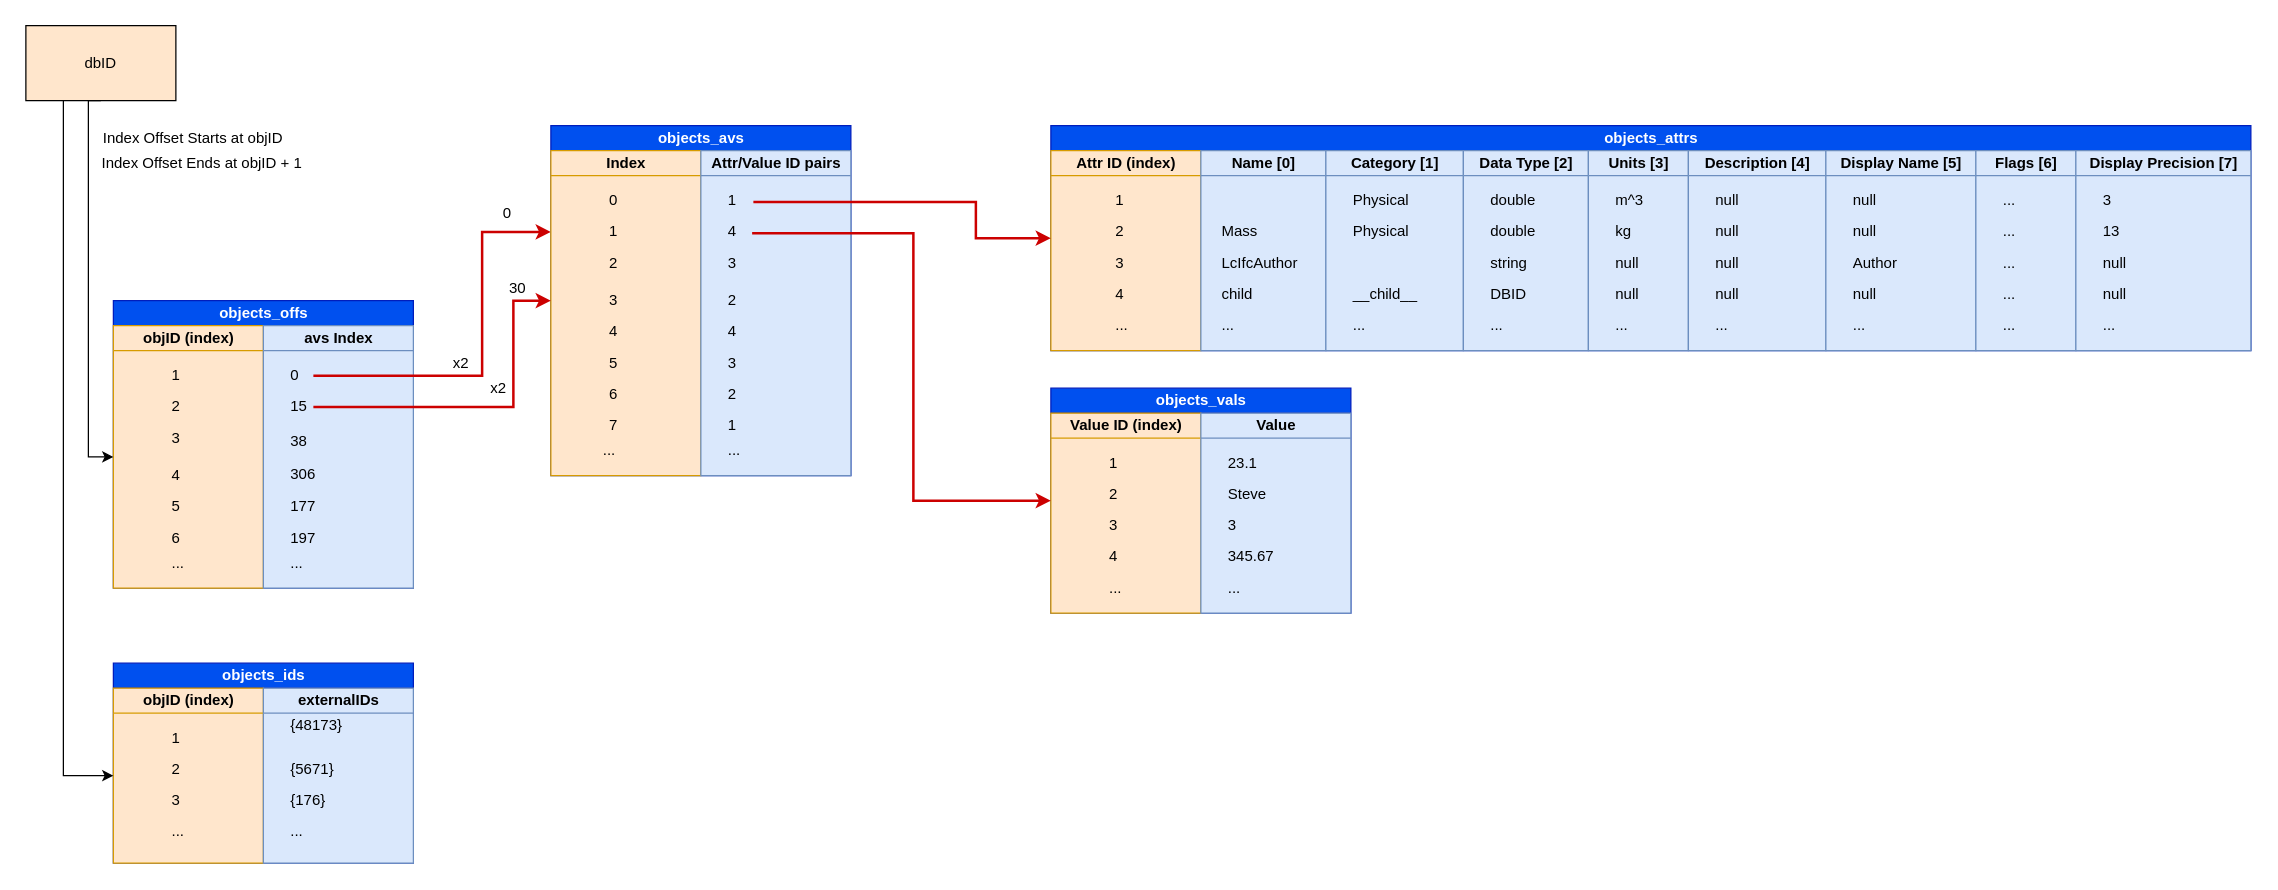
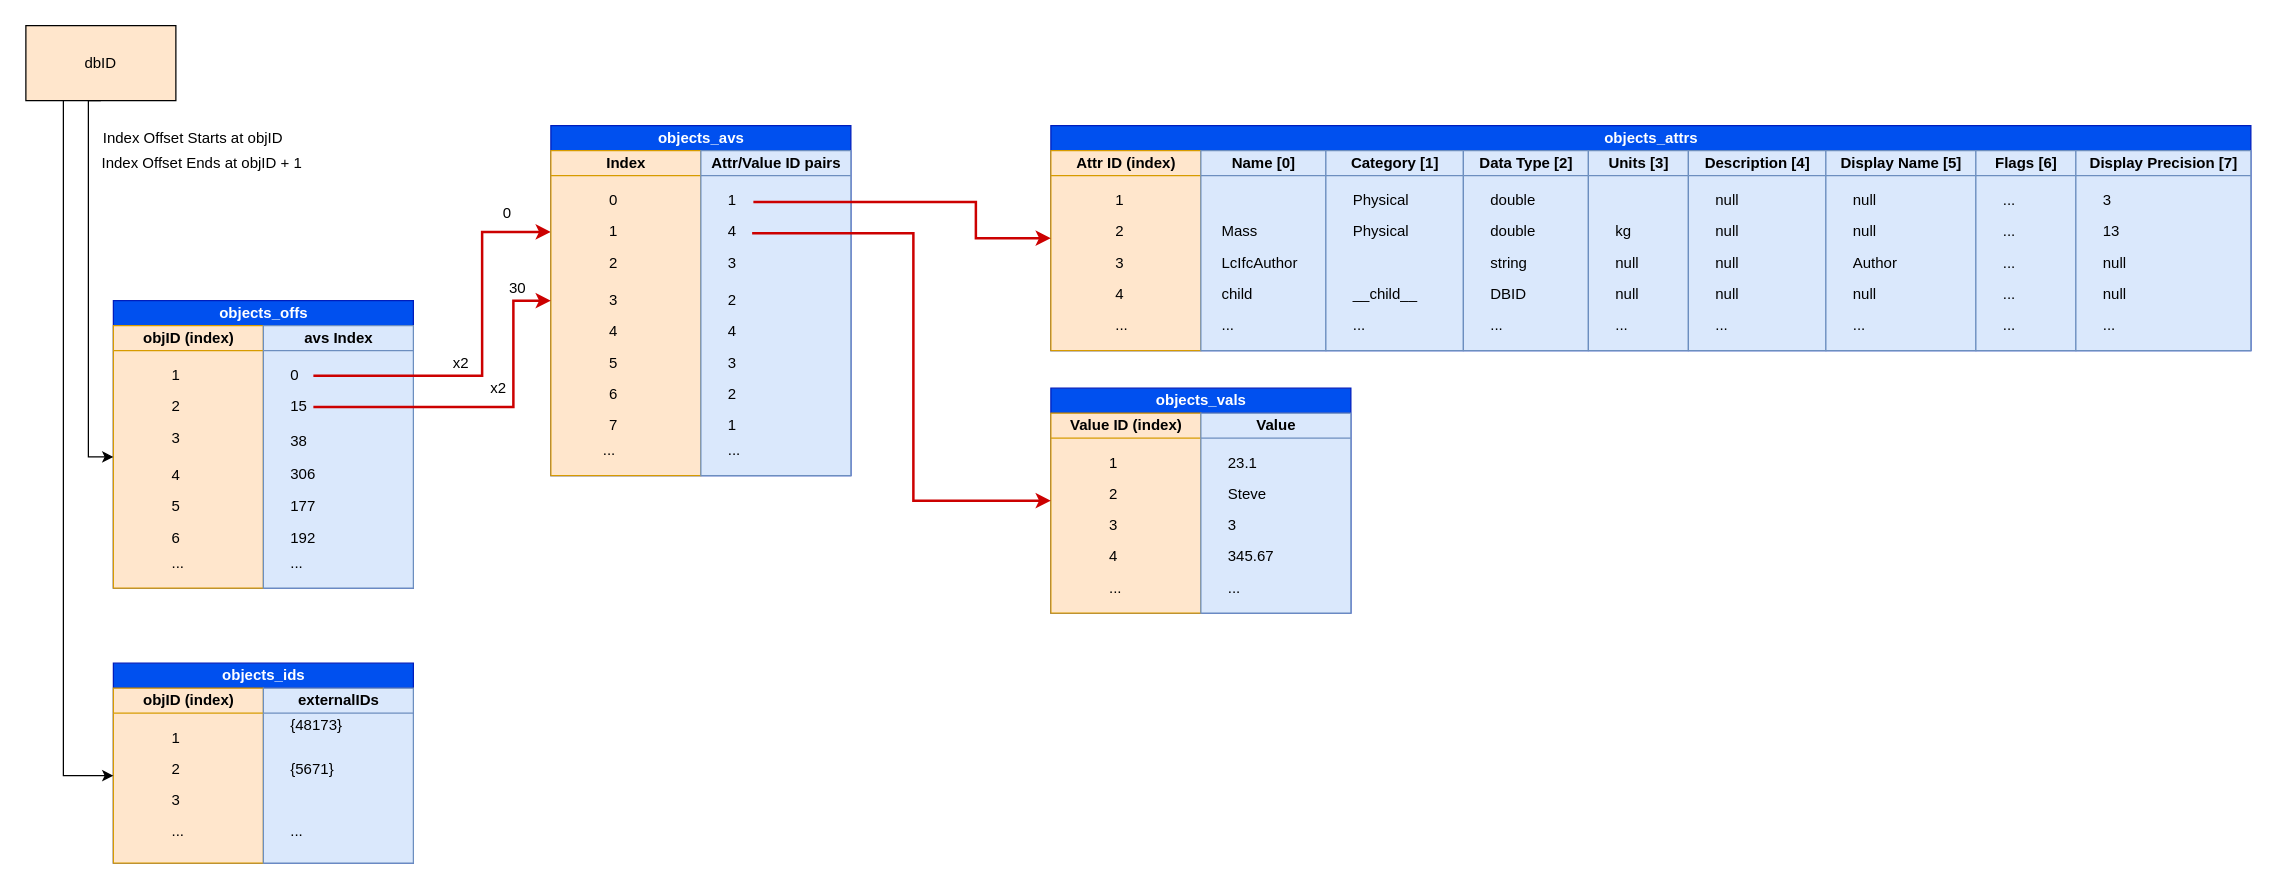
(1638, 201) -> none
(303, 538) -> (303, 538)
(313, 801) -> none
